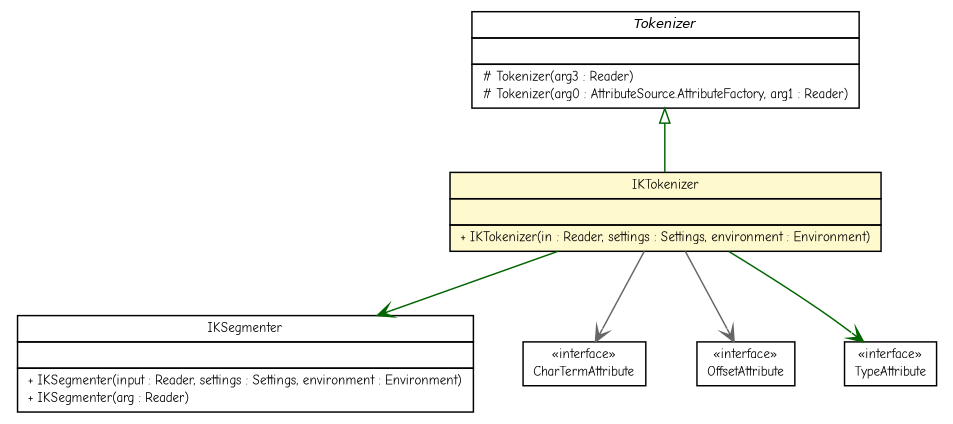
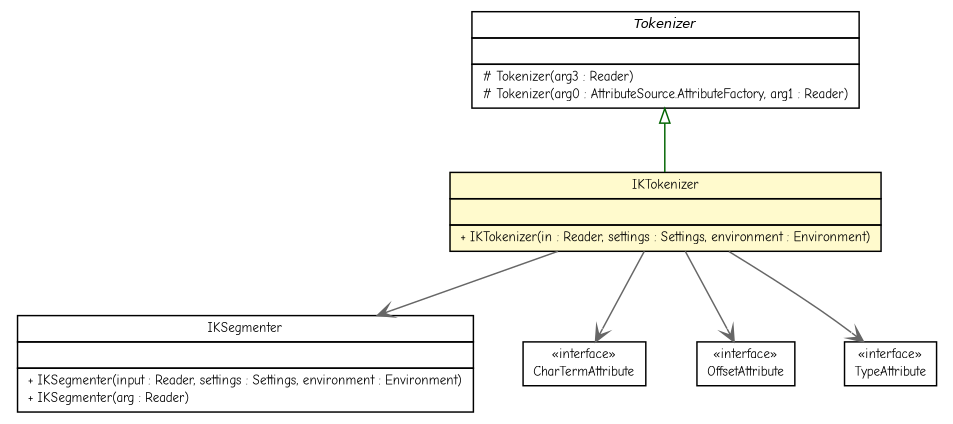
(475, 281) -> (475, 281)
(791, 291) -> (791, 291)
